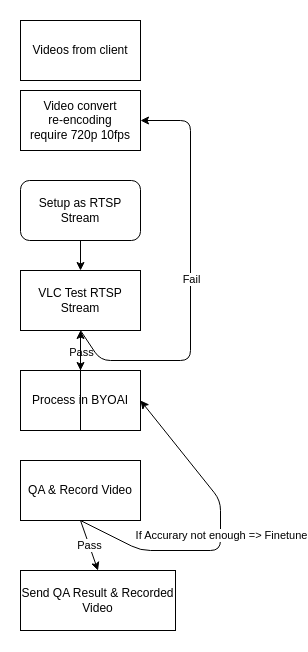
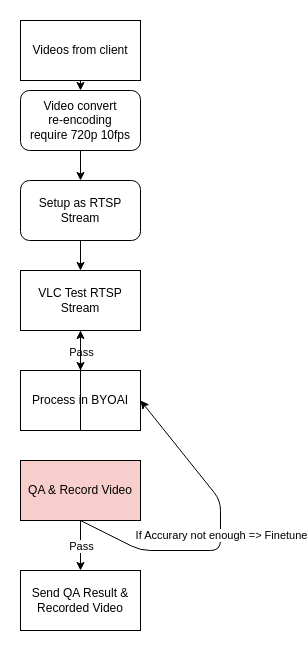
none -> (81, 82)
(81, 121) -> (81, 121)
none -> (81, 162)
(191, 278) -> none
(81, 491) -> (81, 491)
(98, 601) -> (81, 601)
